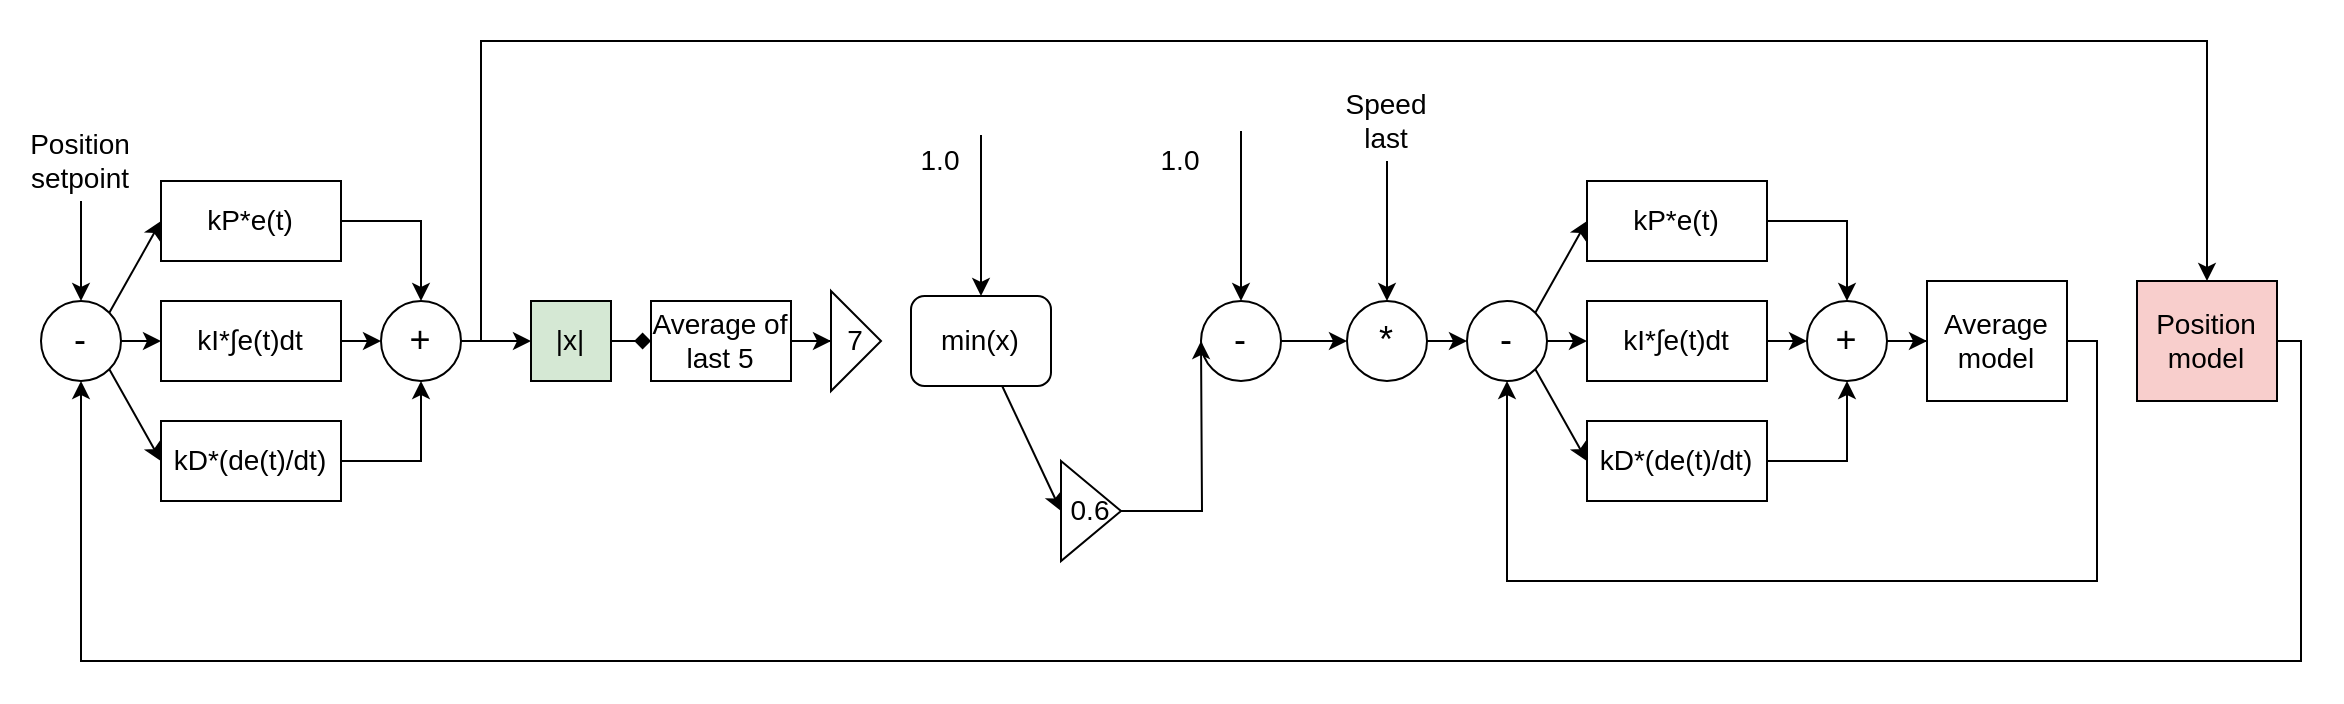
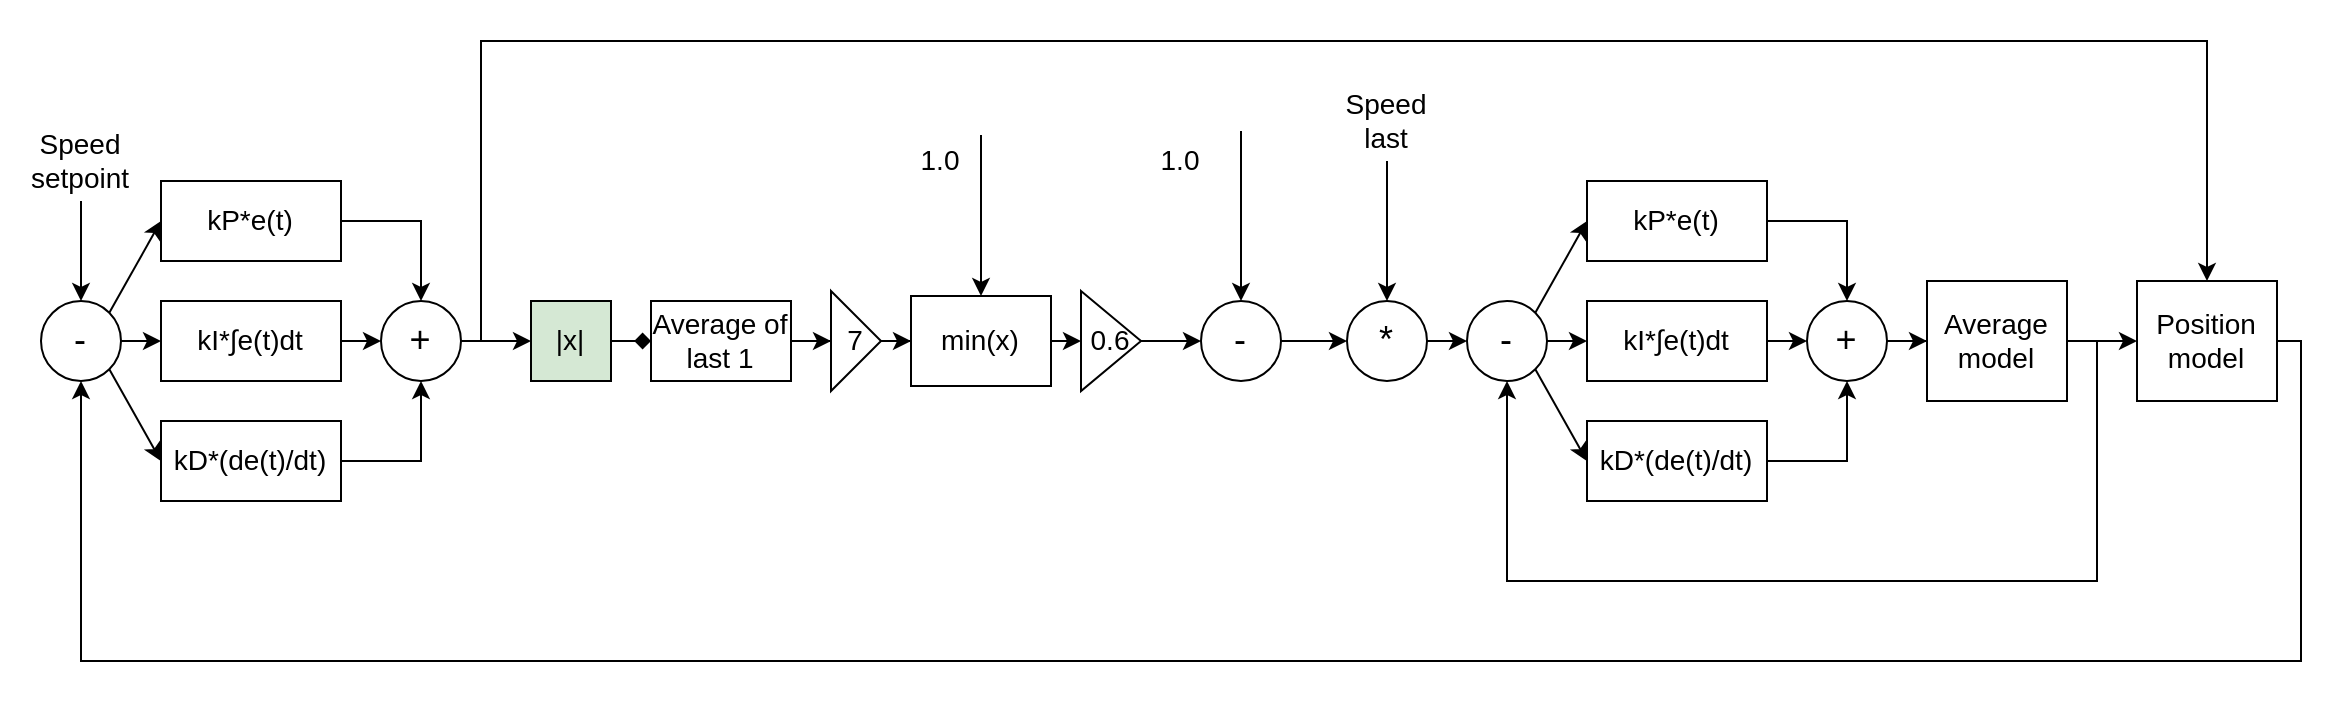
(81, 161) -> (81, 161)
(721, 341) -> (721, 341)
none -> (896, 341)
(981, 341) -> (981, 341)
none -> (2112, 341)
(2207, 341) -> (2207, 341)
(1091, 511) -> (1111, 341)
